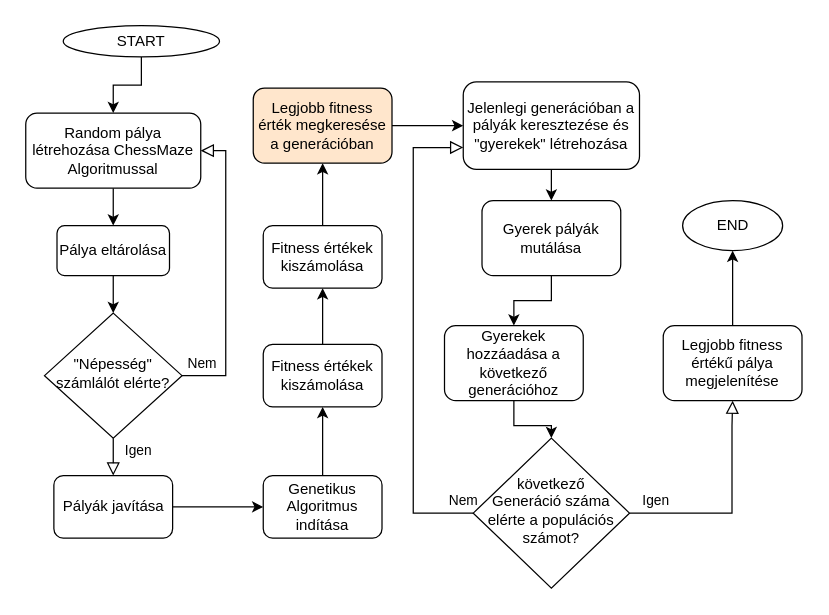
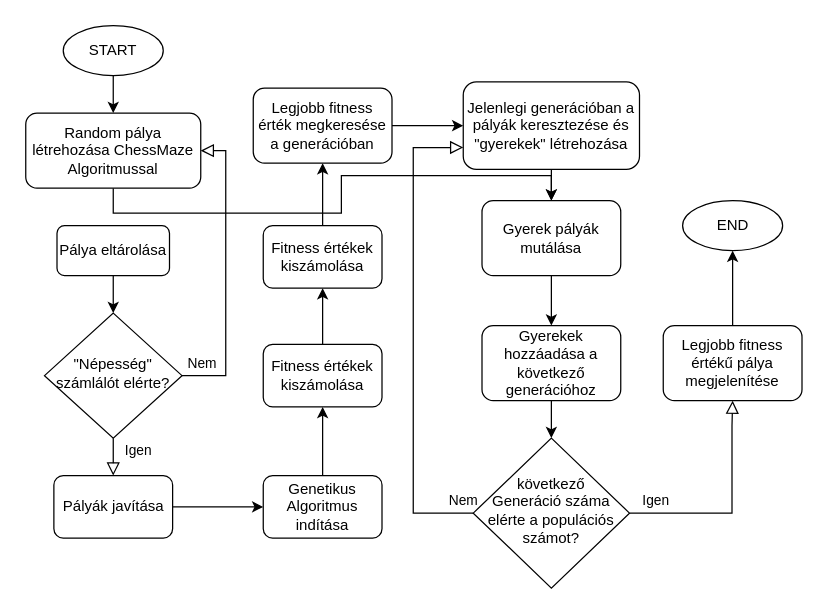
(141, 41) -> (113, 51)
(323, 126) -> (323, 126)
(113, 214) -> (341, 206)
(514, 363) -> (551, 363)
